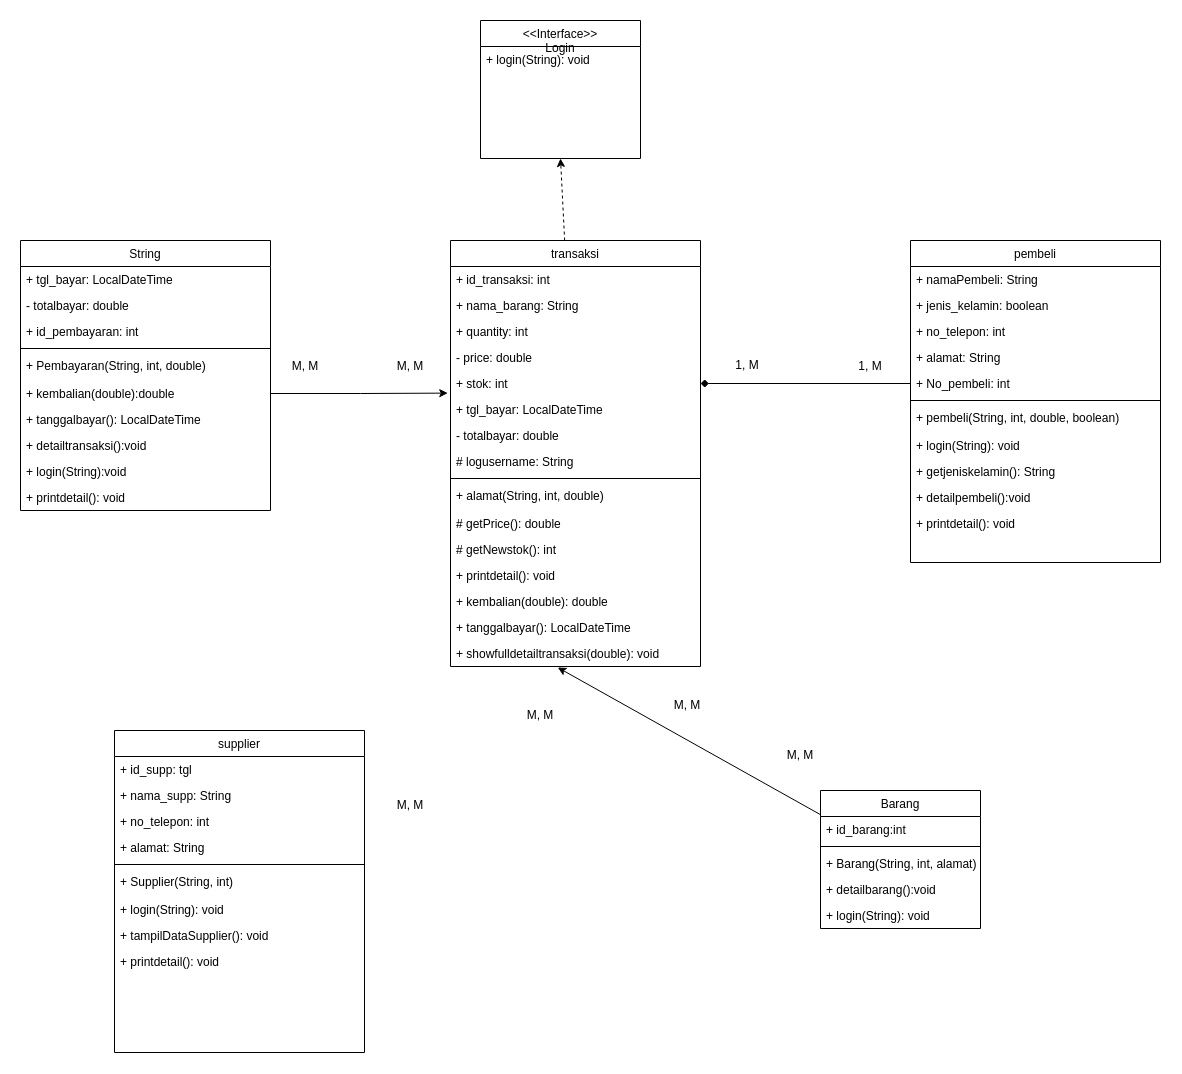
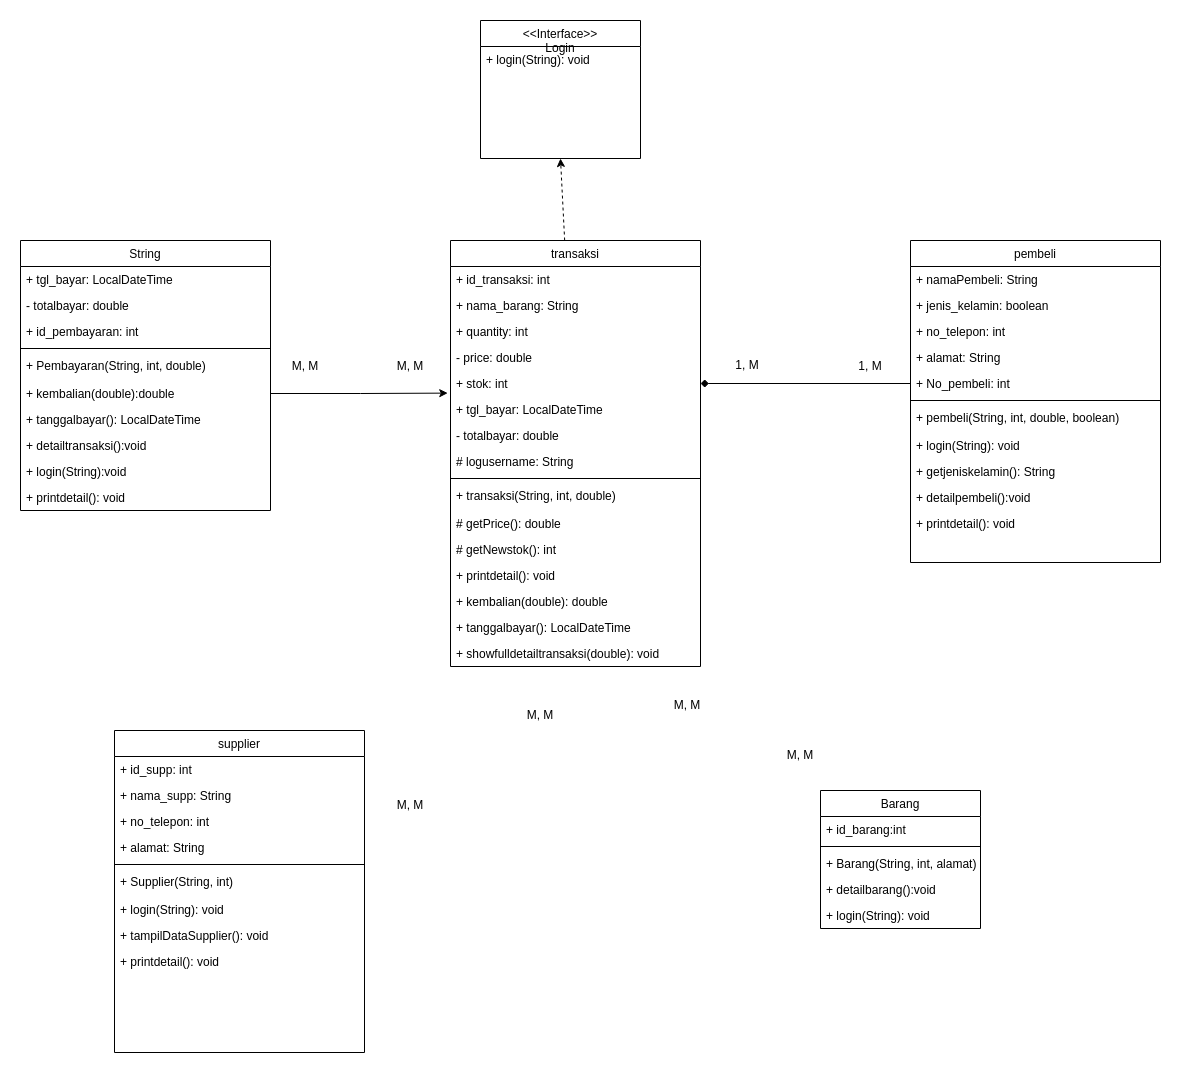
(539, 496) -> (549, 496)
(692, 743) -> none
(159, 770) -> (159, 770)
